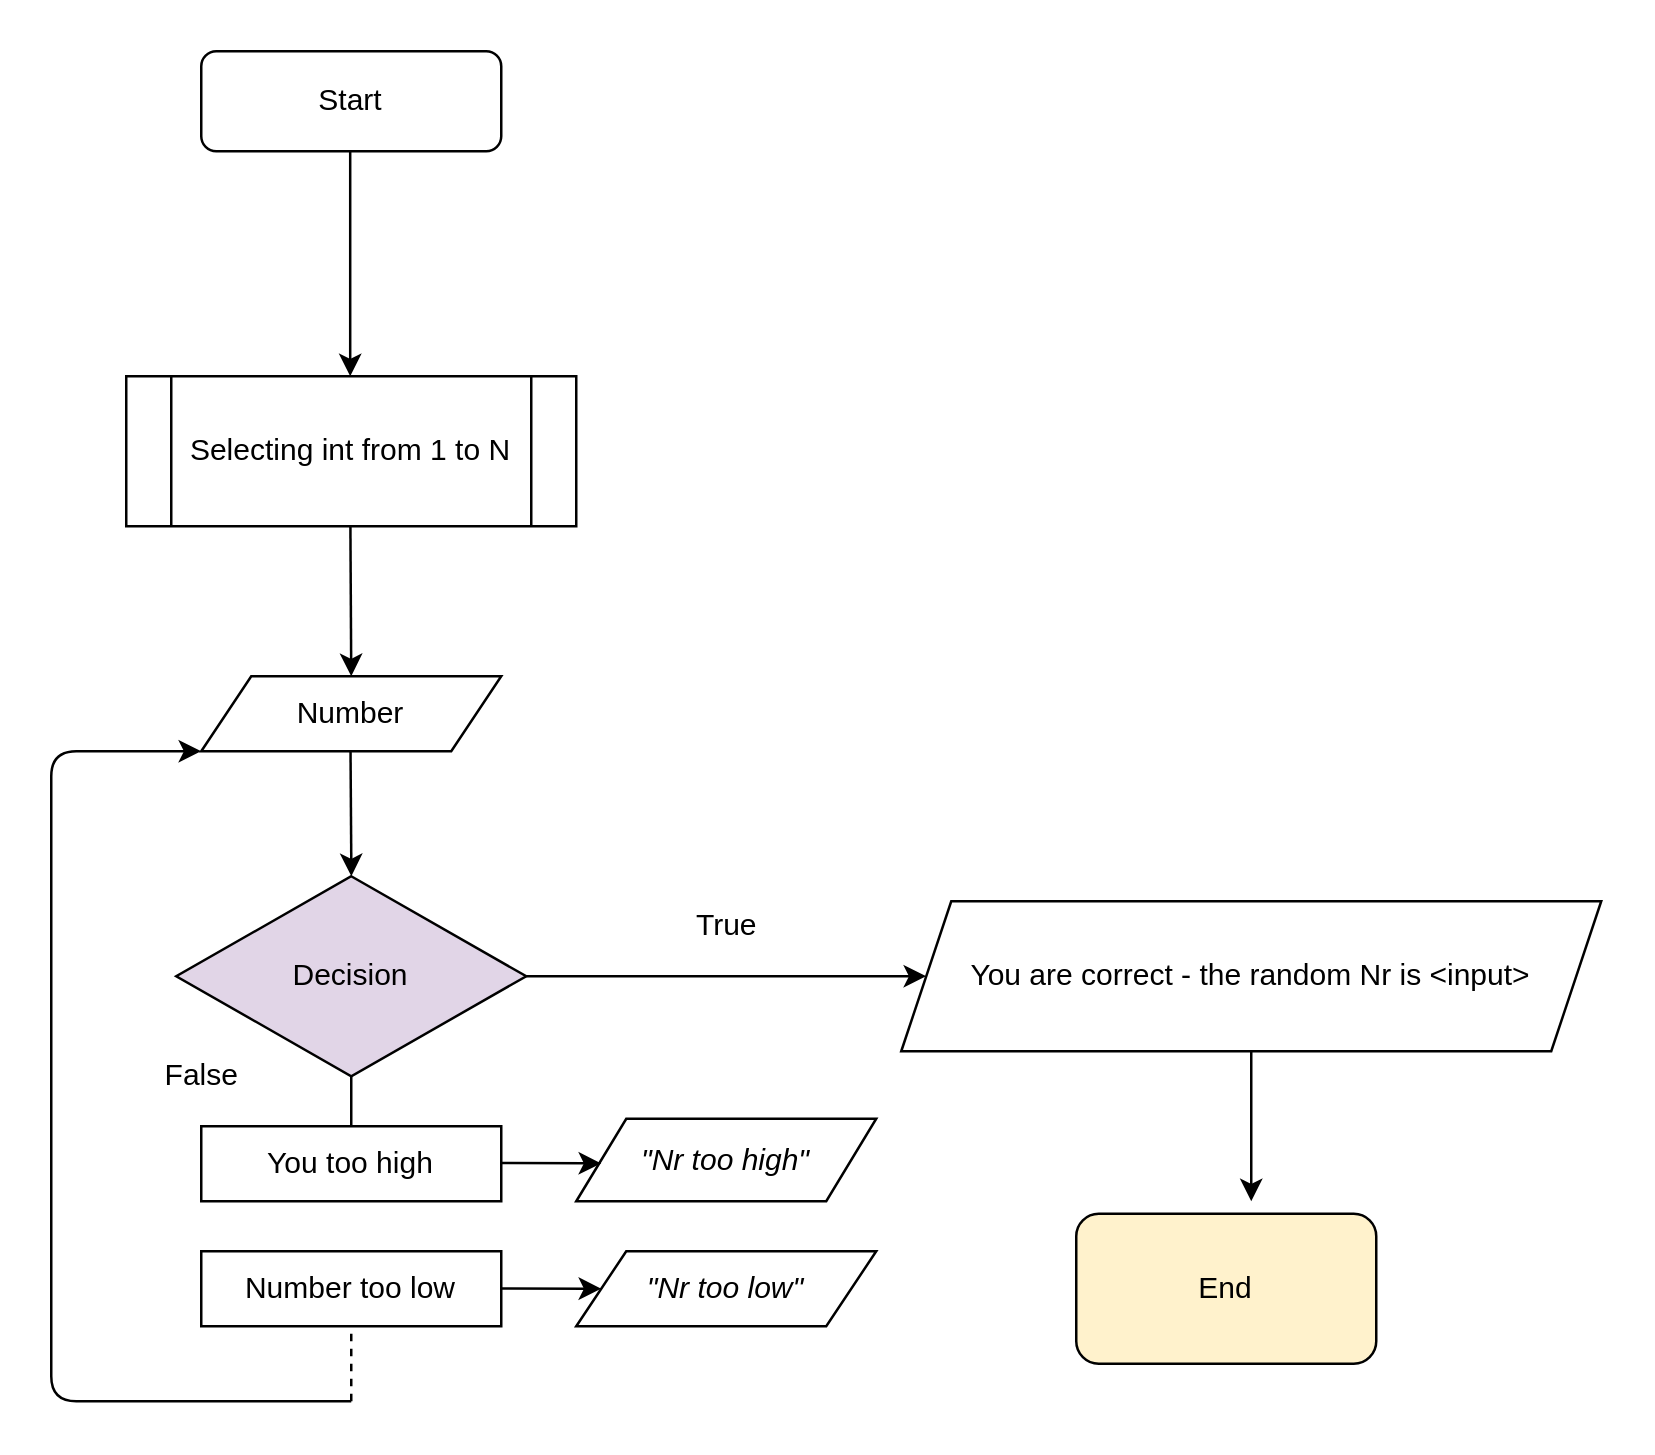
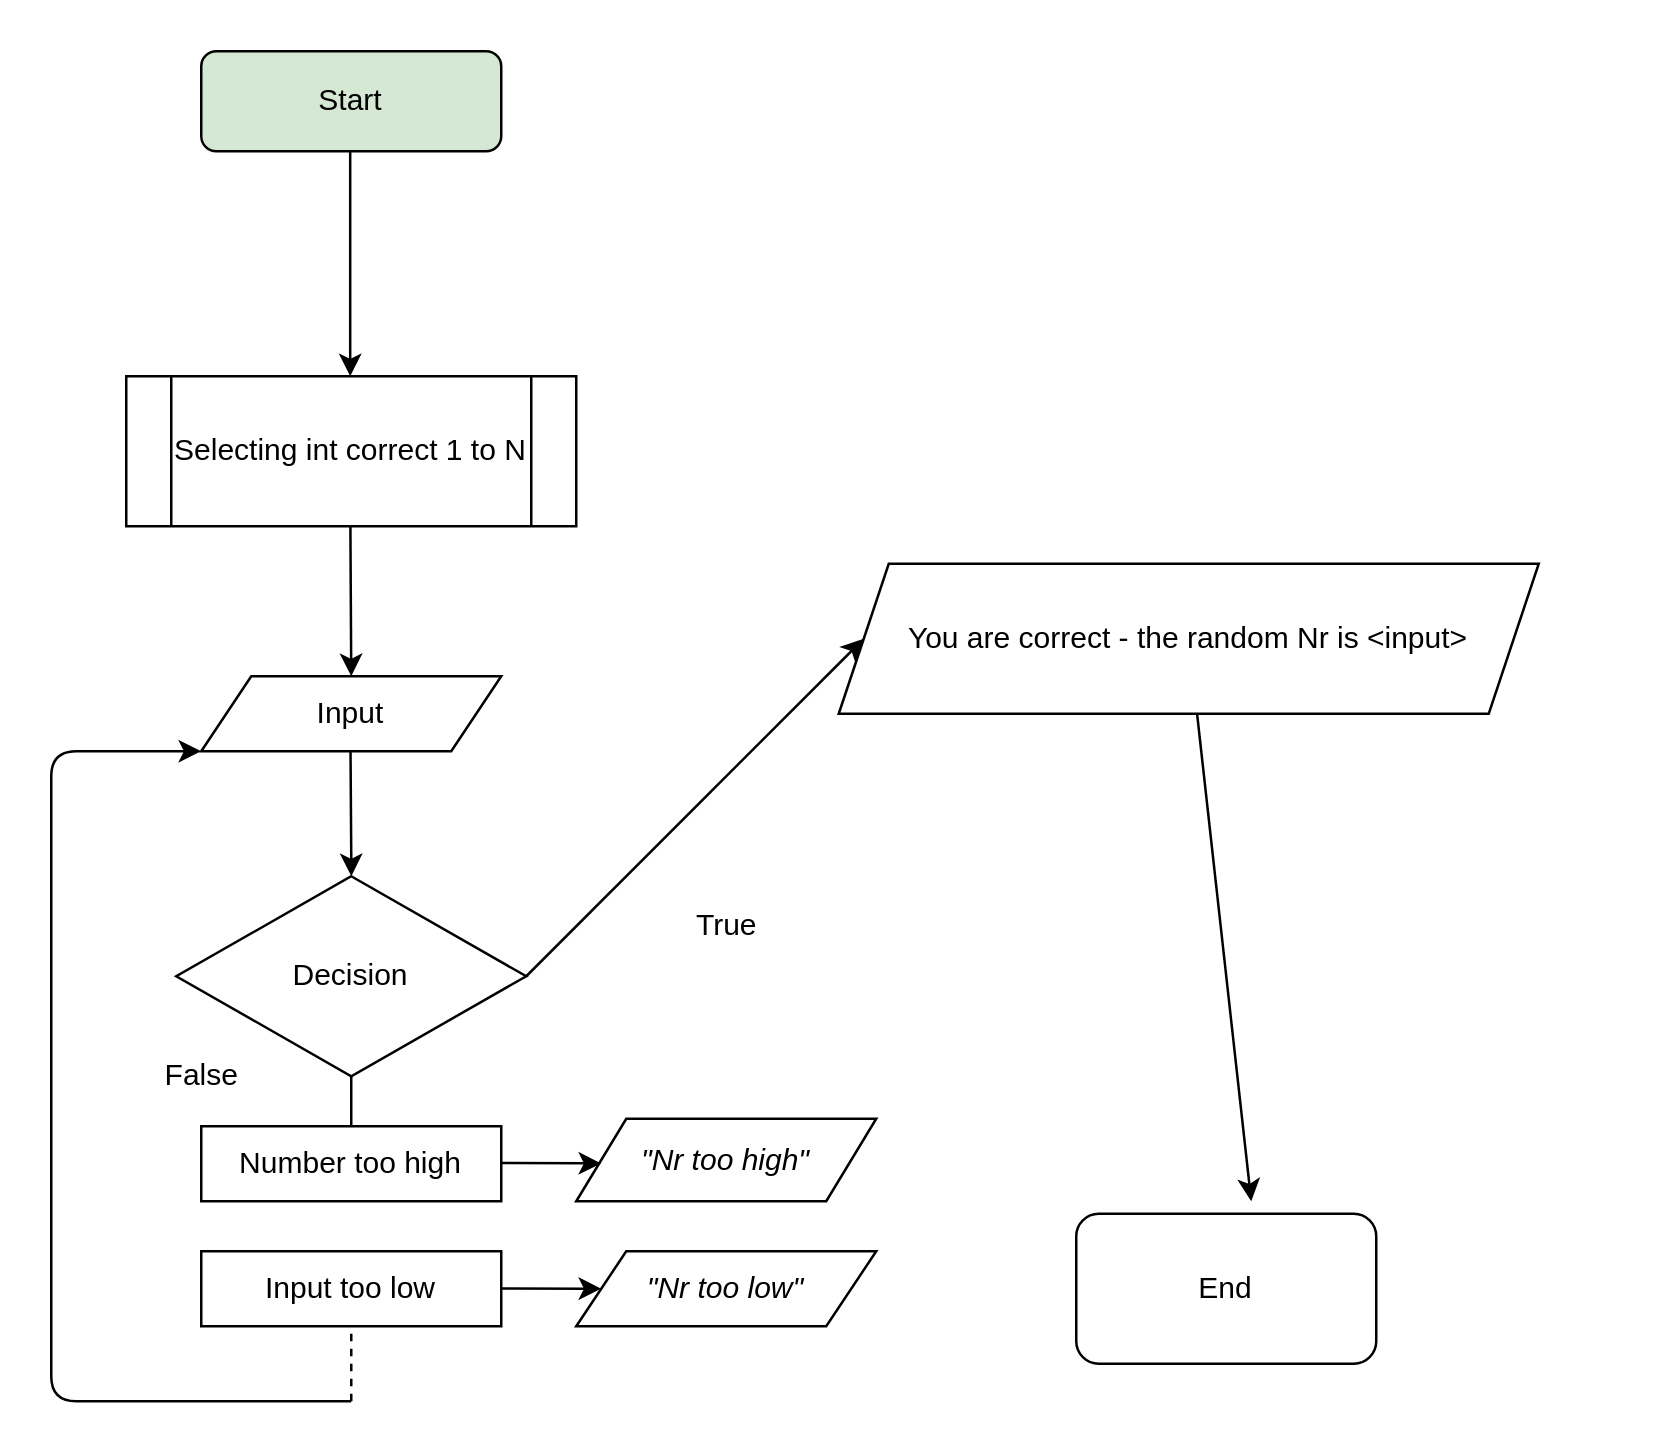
(351, 101) -> (351, 101)
(351, 451) -> (351, 451)
(351, 714) -> (351, 714)
(351, 976) -> (351, 976)
(1251, 976) -> (1189, 639)
(351, 1164) -> (351, 1164)
(351, 1289) -> (351, 1289)
(1226, 1289) -> (1226, 1289)
